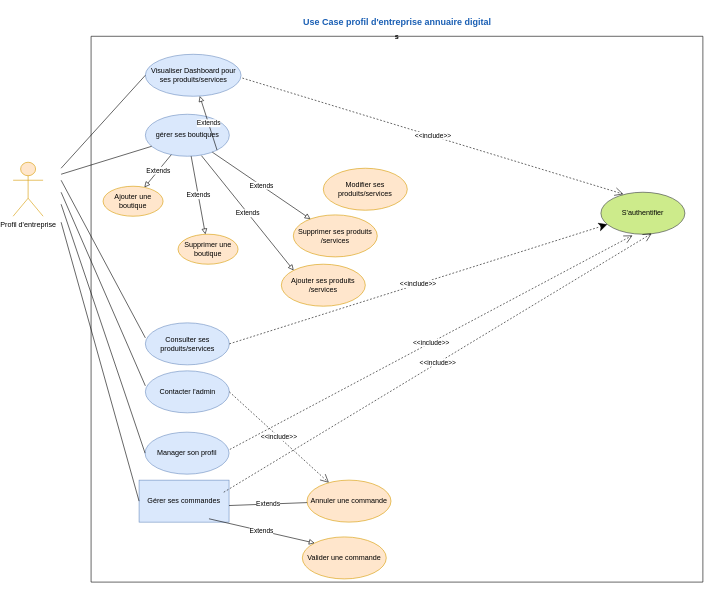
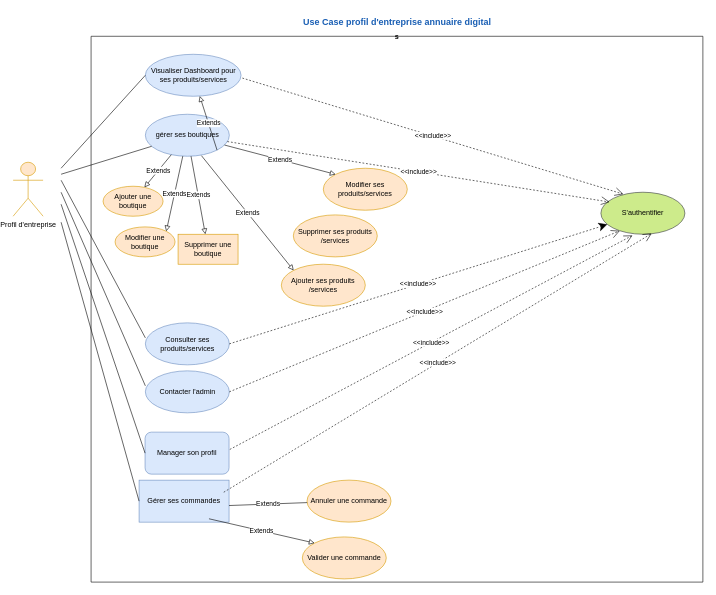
none -> (417, 172)
(259, 184) -> (277, 159)
none -> (175, 191)
none -> (145, 242)
(208, 249) -> (208, 249)
(278, 437) -> (423, 312)
(187, 453) -> (187, 453)
